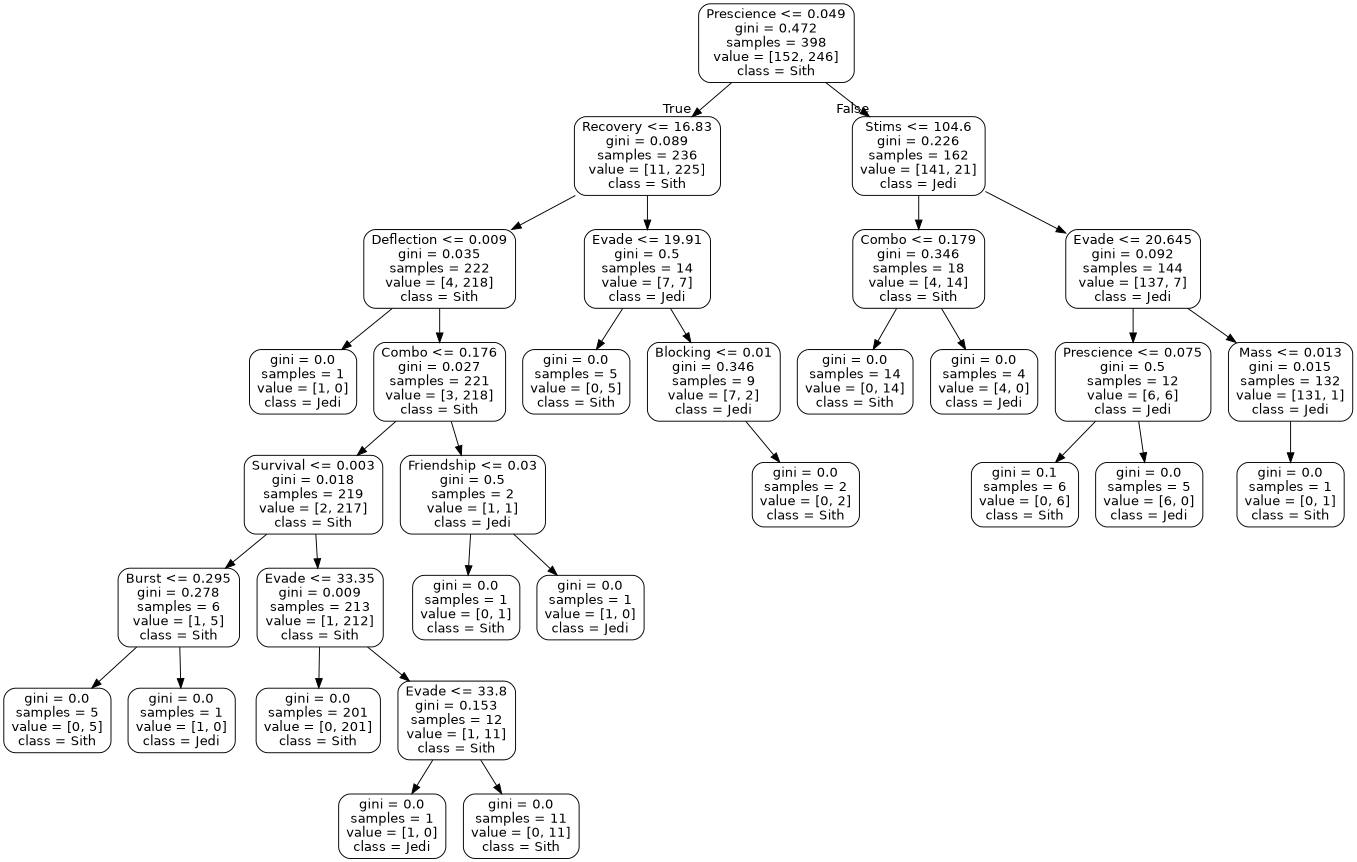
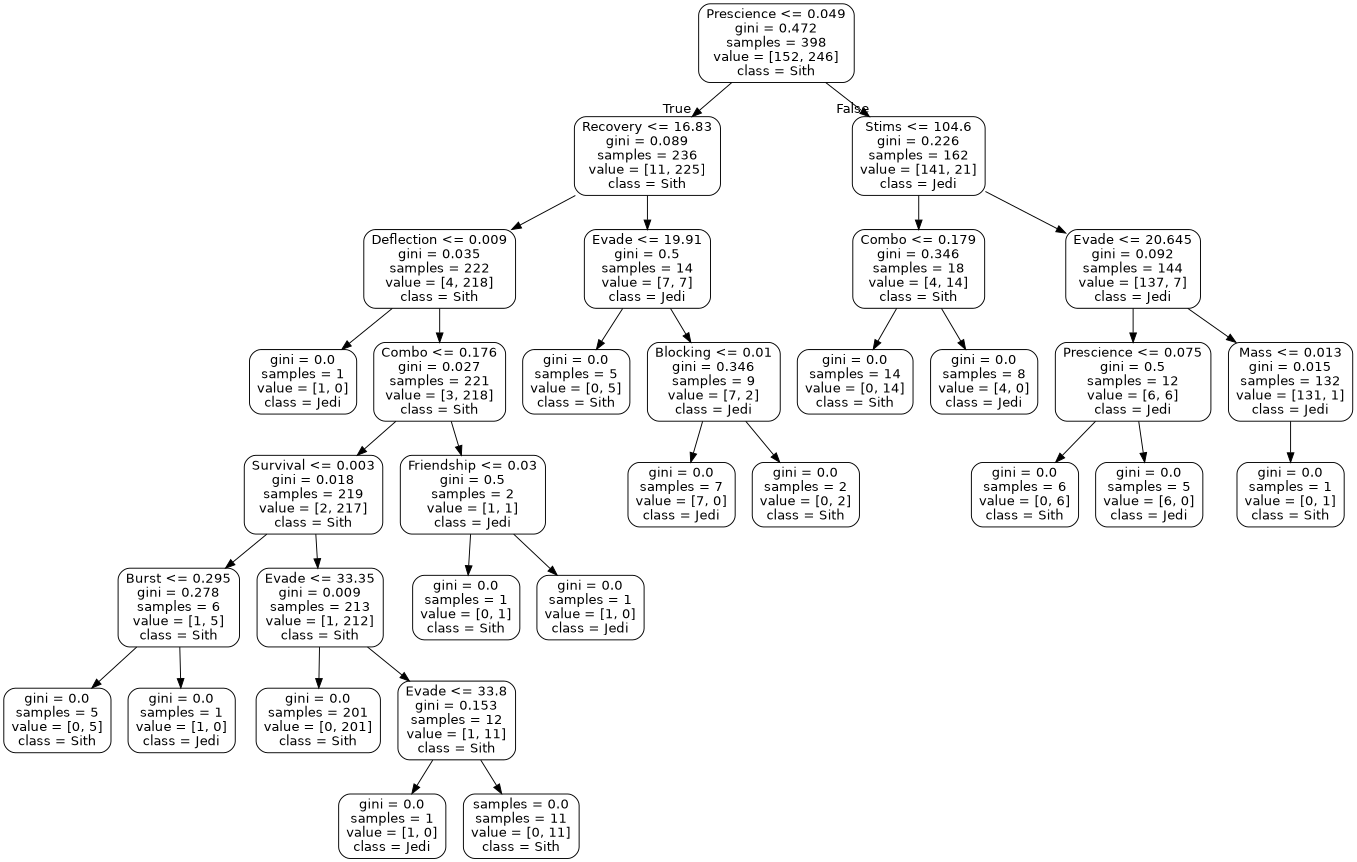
(984, 382) -> (984, 382)
none -> (682, 495)
(1025, 495) -> (1025, 495)
(521, 826) -> (521, 826)
